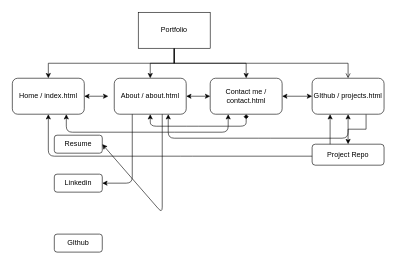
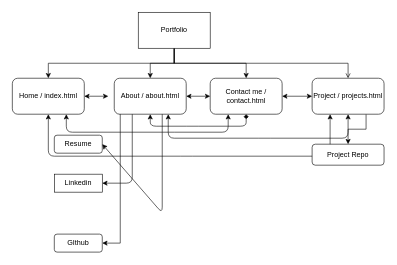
(348, 96) -> (348, 96)
(78, 183) -> (78, 183)
none -> (107, 243)
